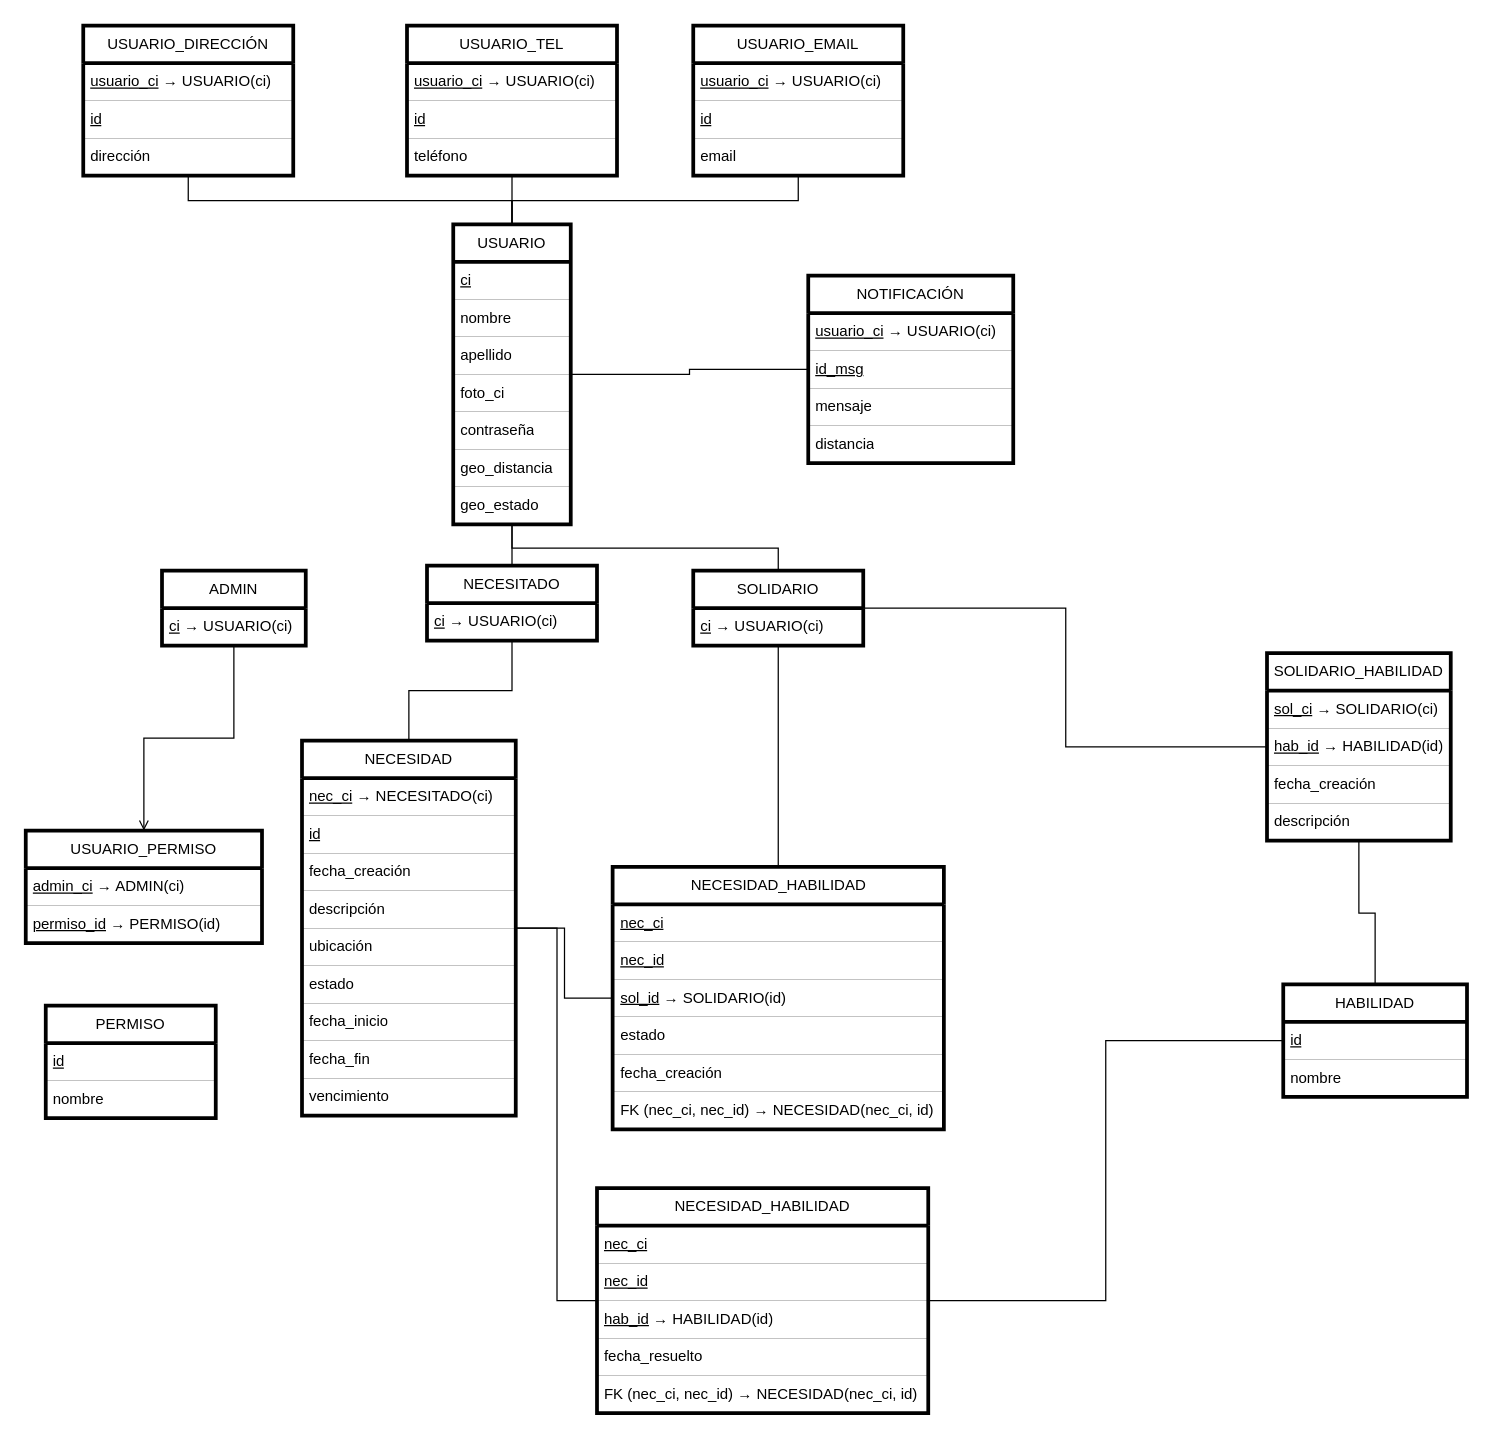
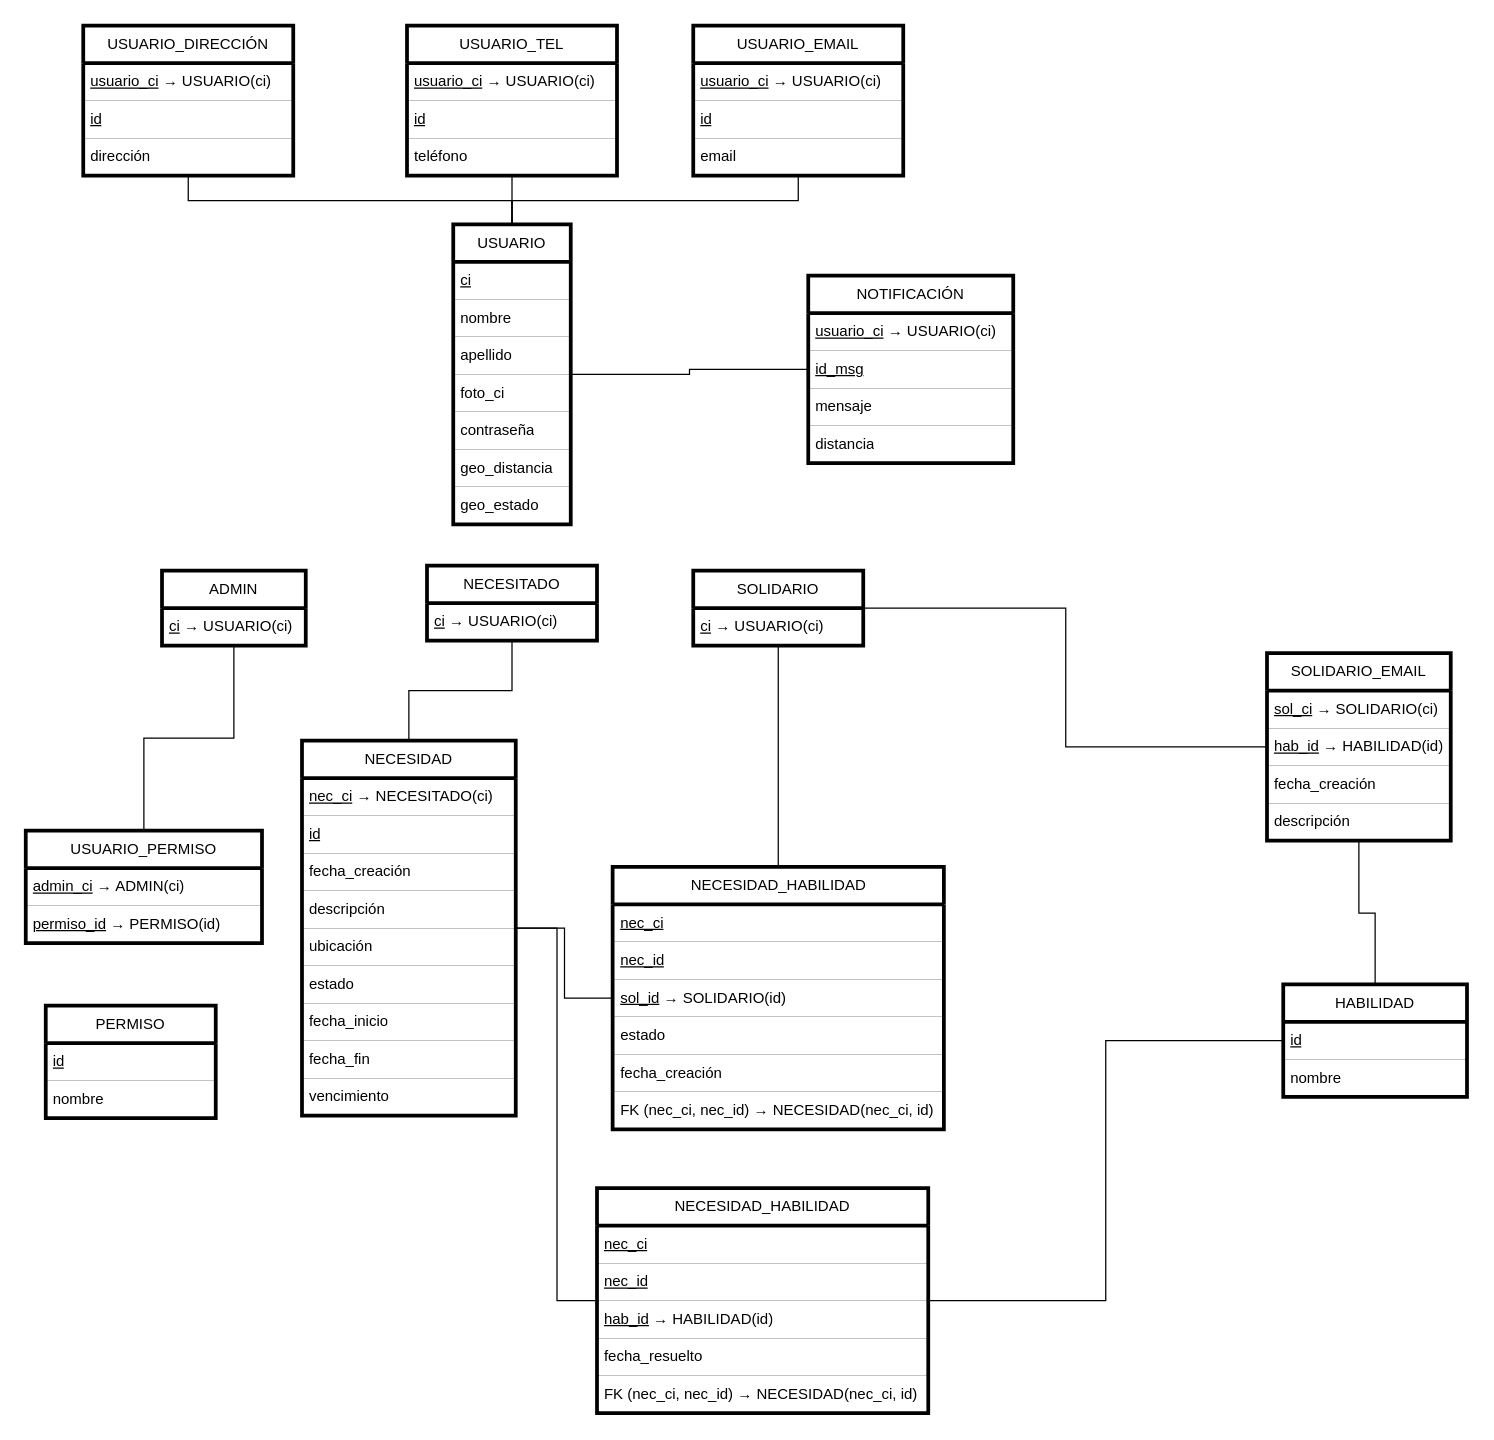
(656, 548) -> none
(512, 558) -> none
(1359, 672) -> (1359, 672)
(144, 824) -> (144, 825)
